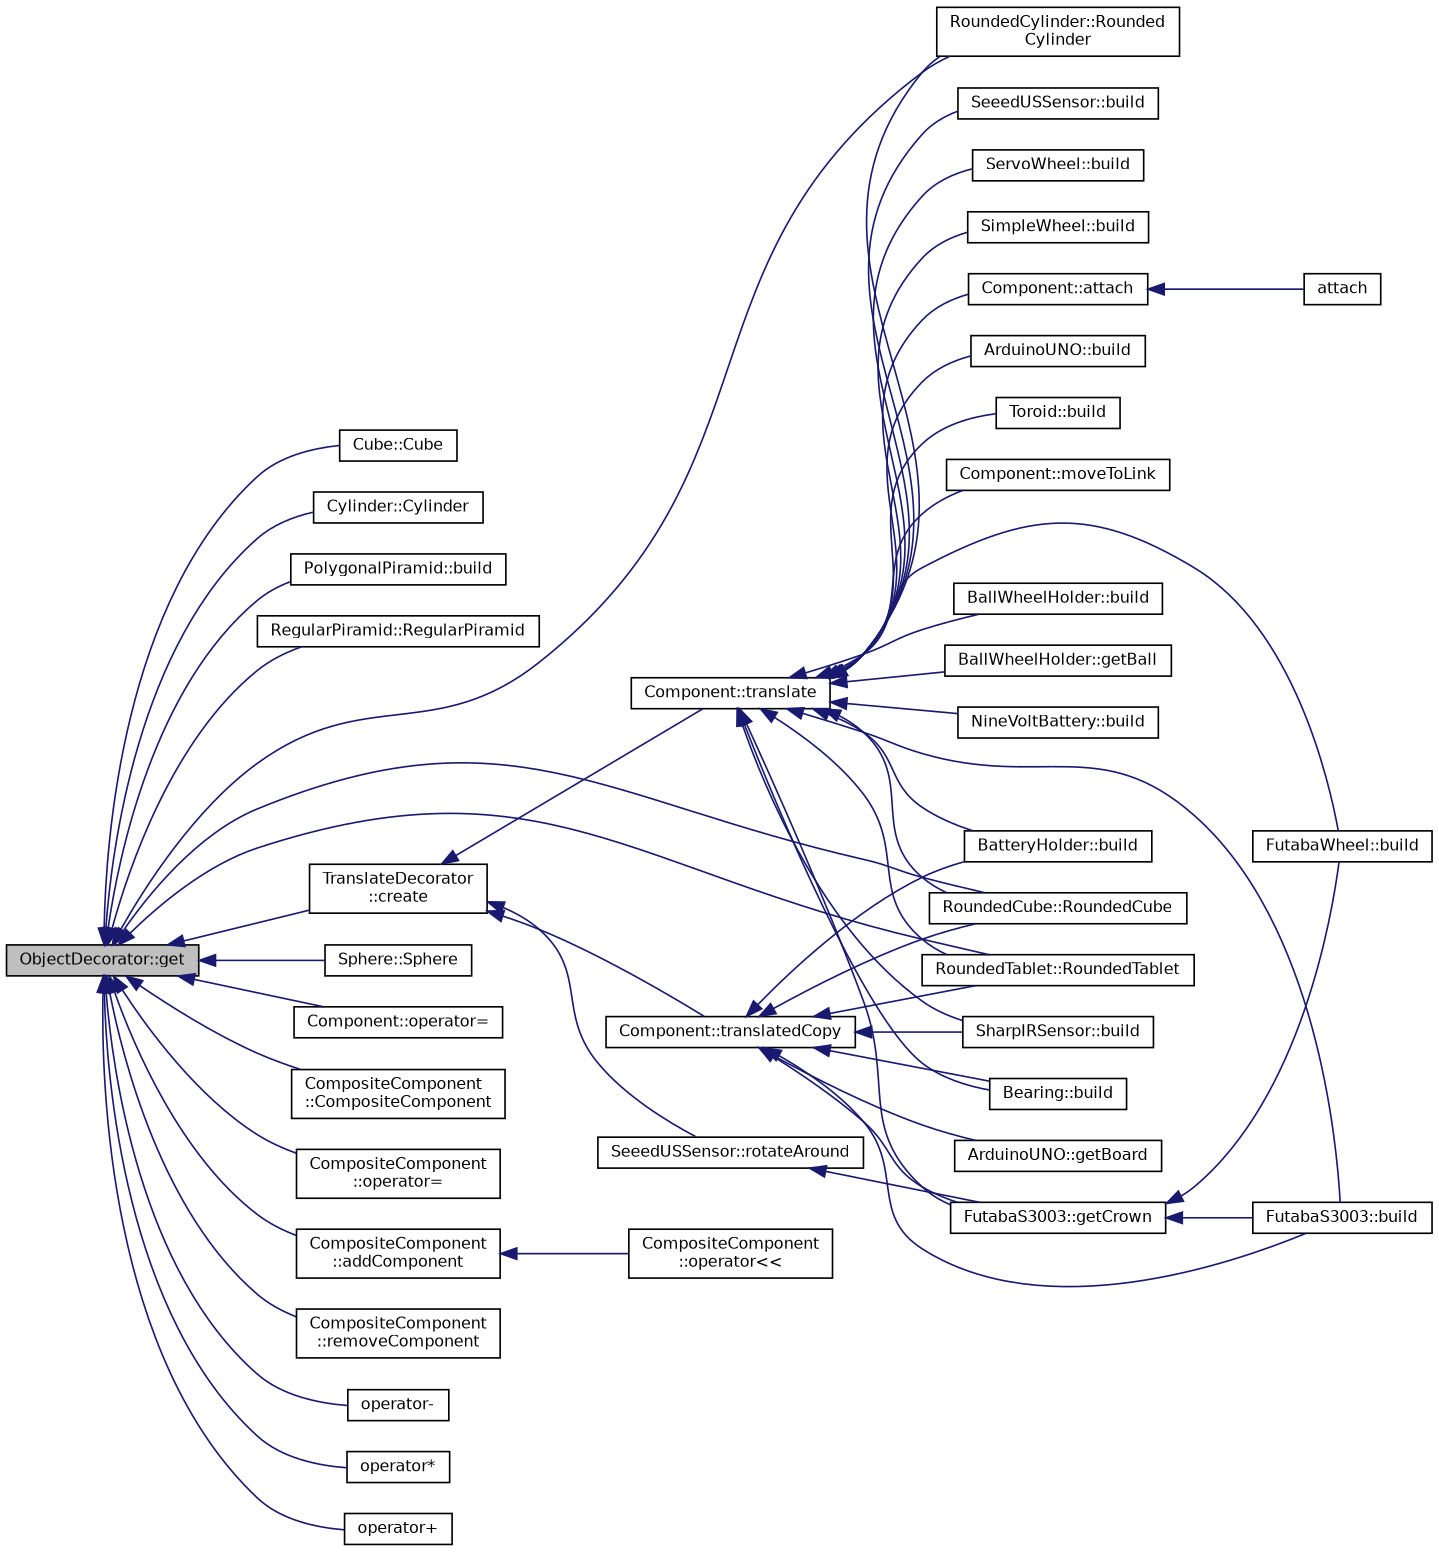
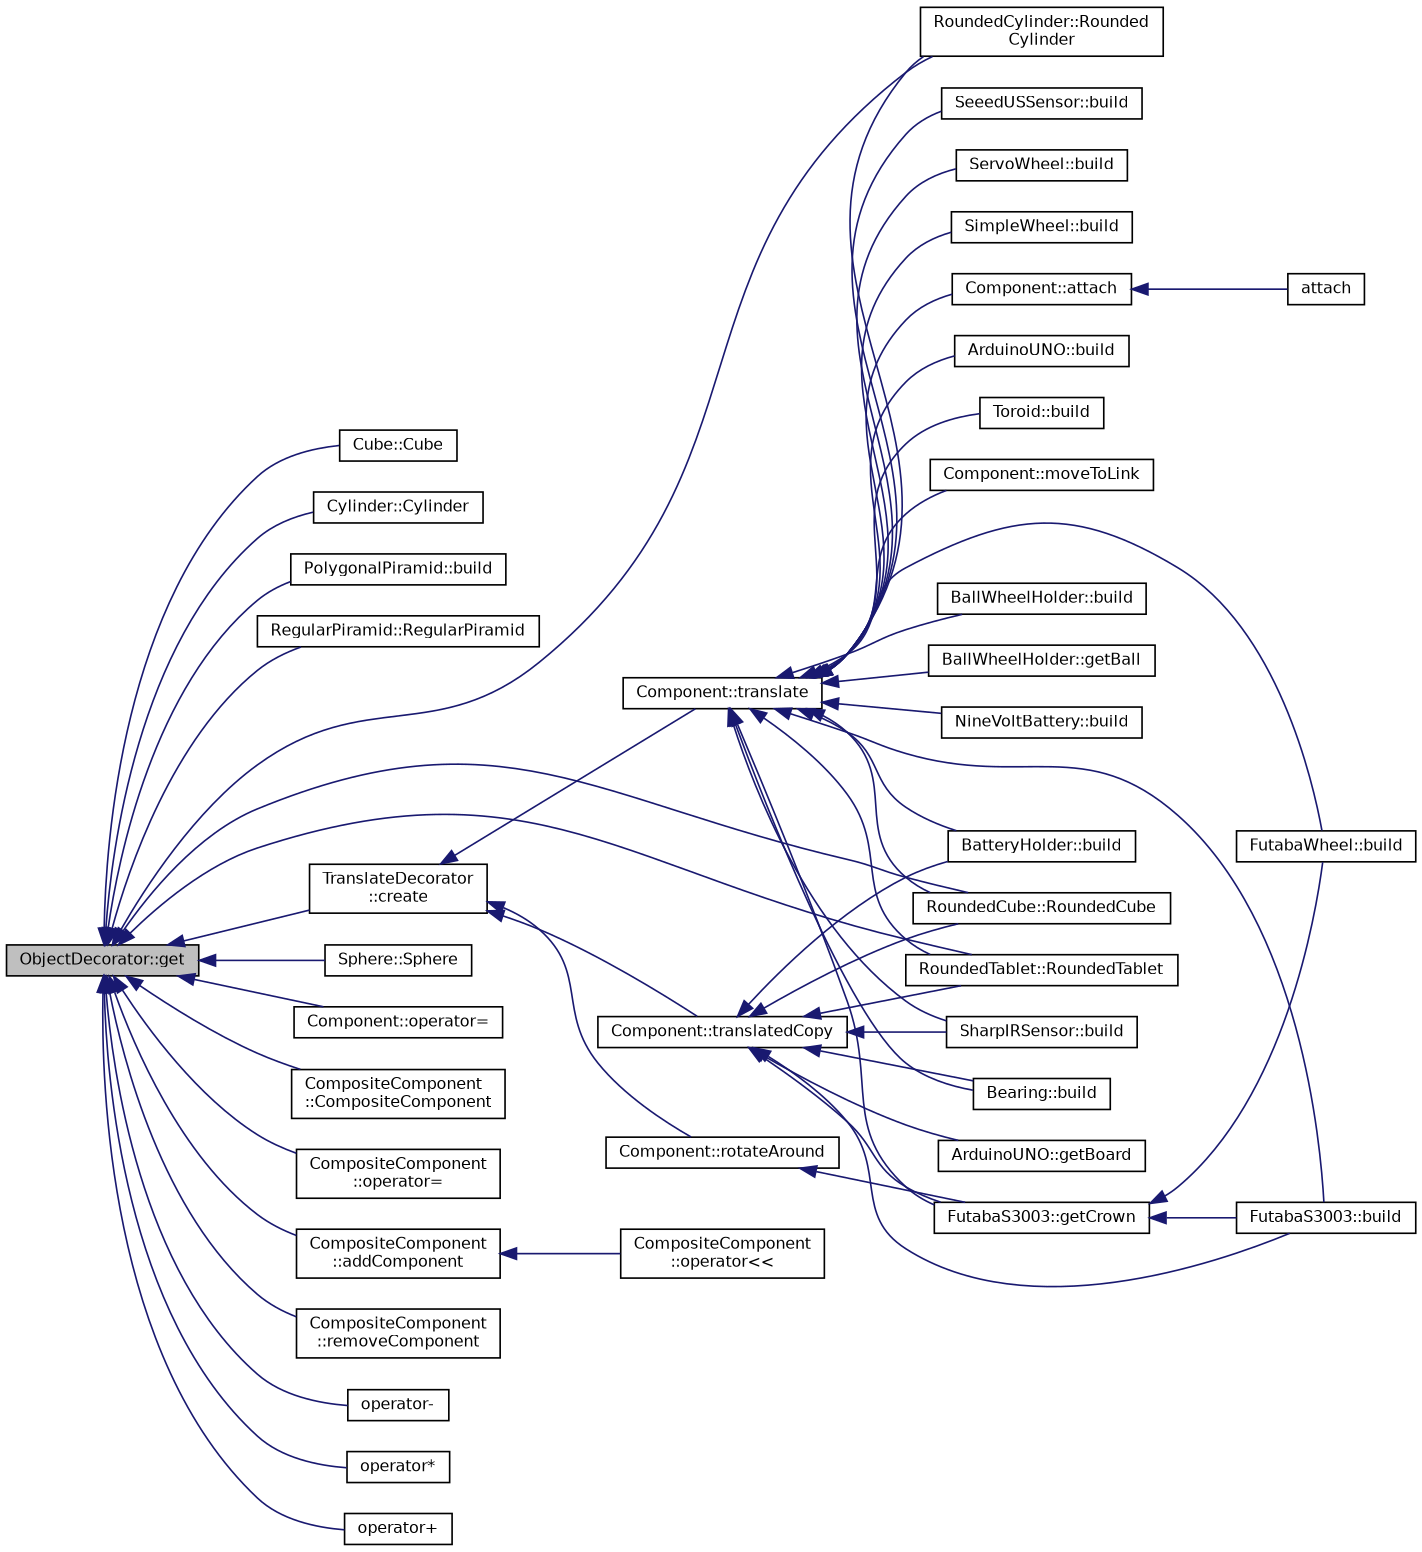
(731, 1153) -> (723, 1153)
